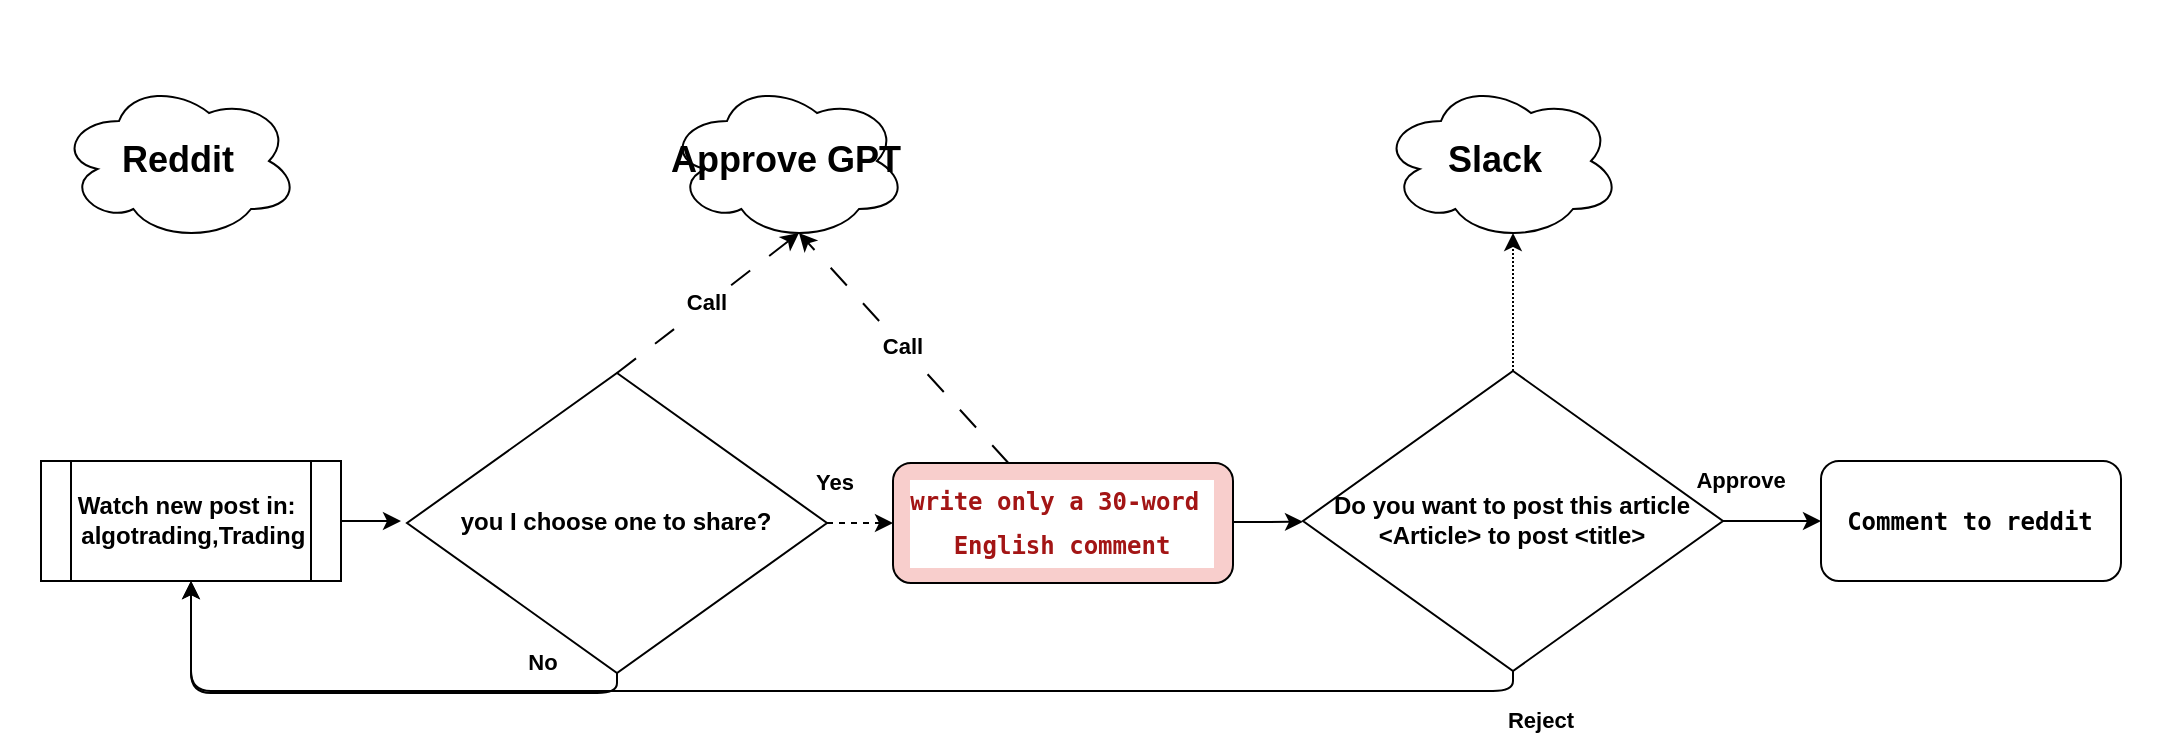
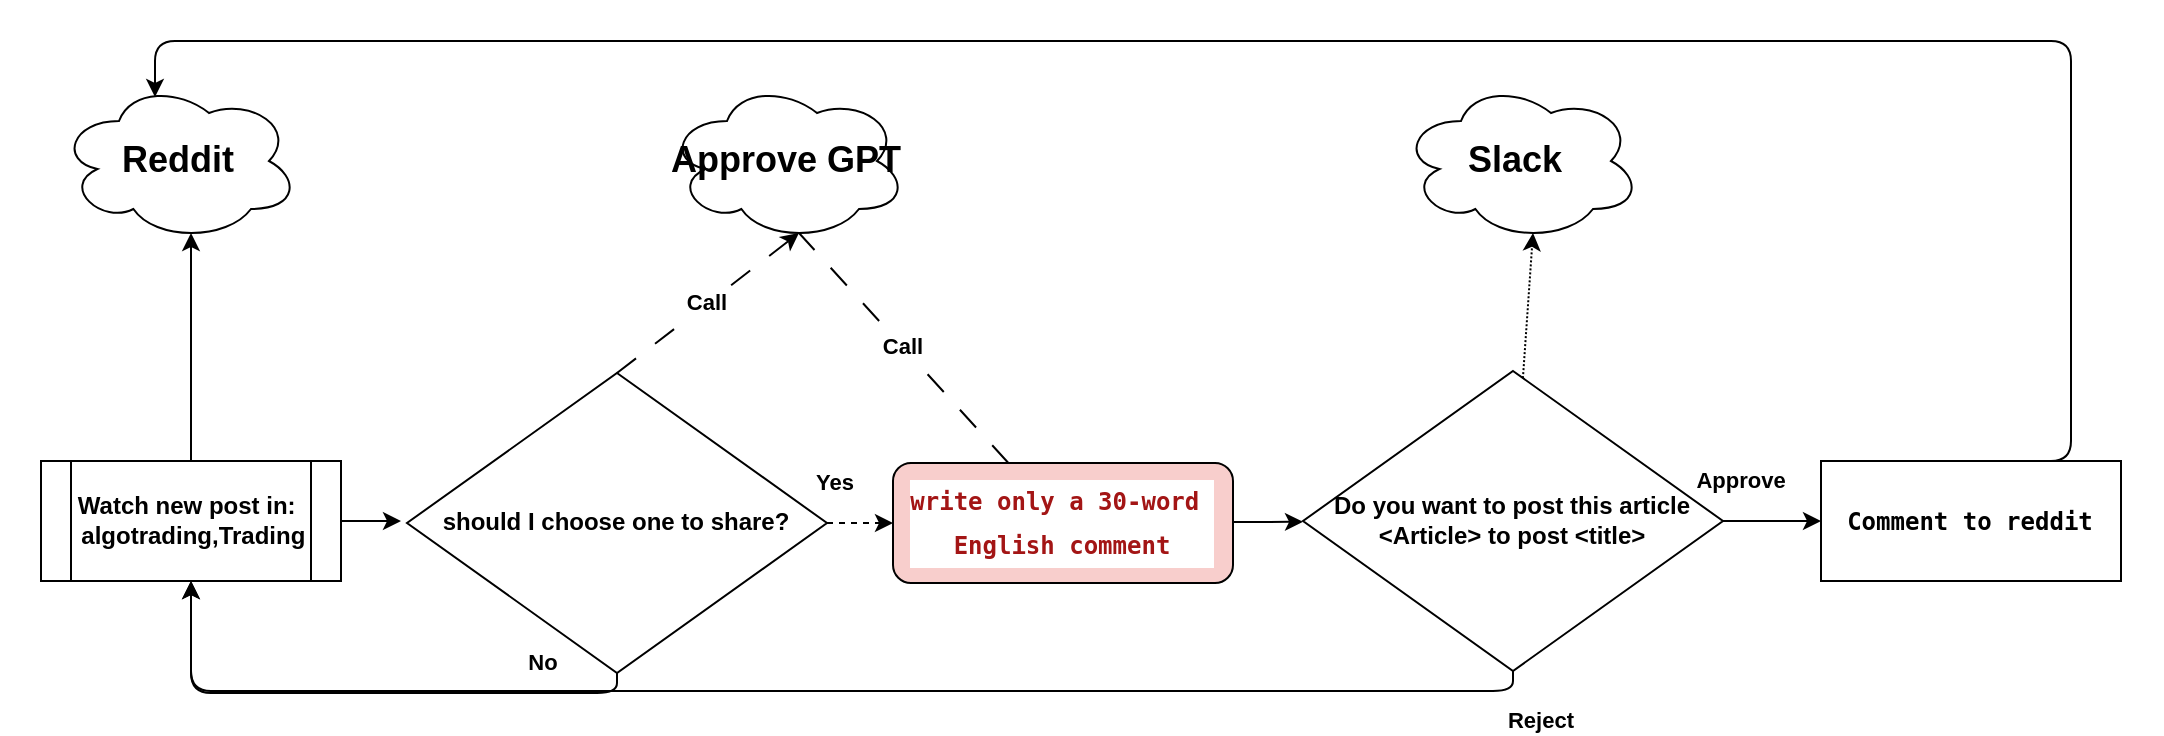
none -> (1304, 41)
(1501, 161) -> (1521, 161)
(808, 243) -> (804, 239)
none -> (191, 354)
(1971, 521) -> (1971, 521)
(617, 523) -> (617, 523)
